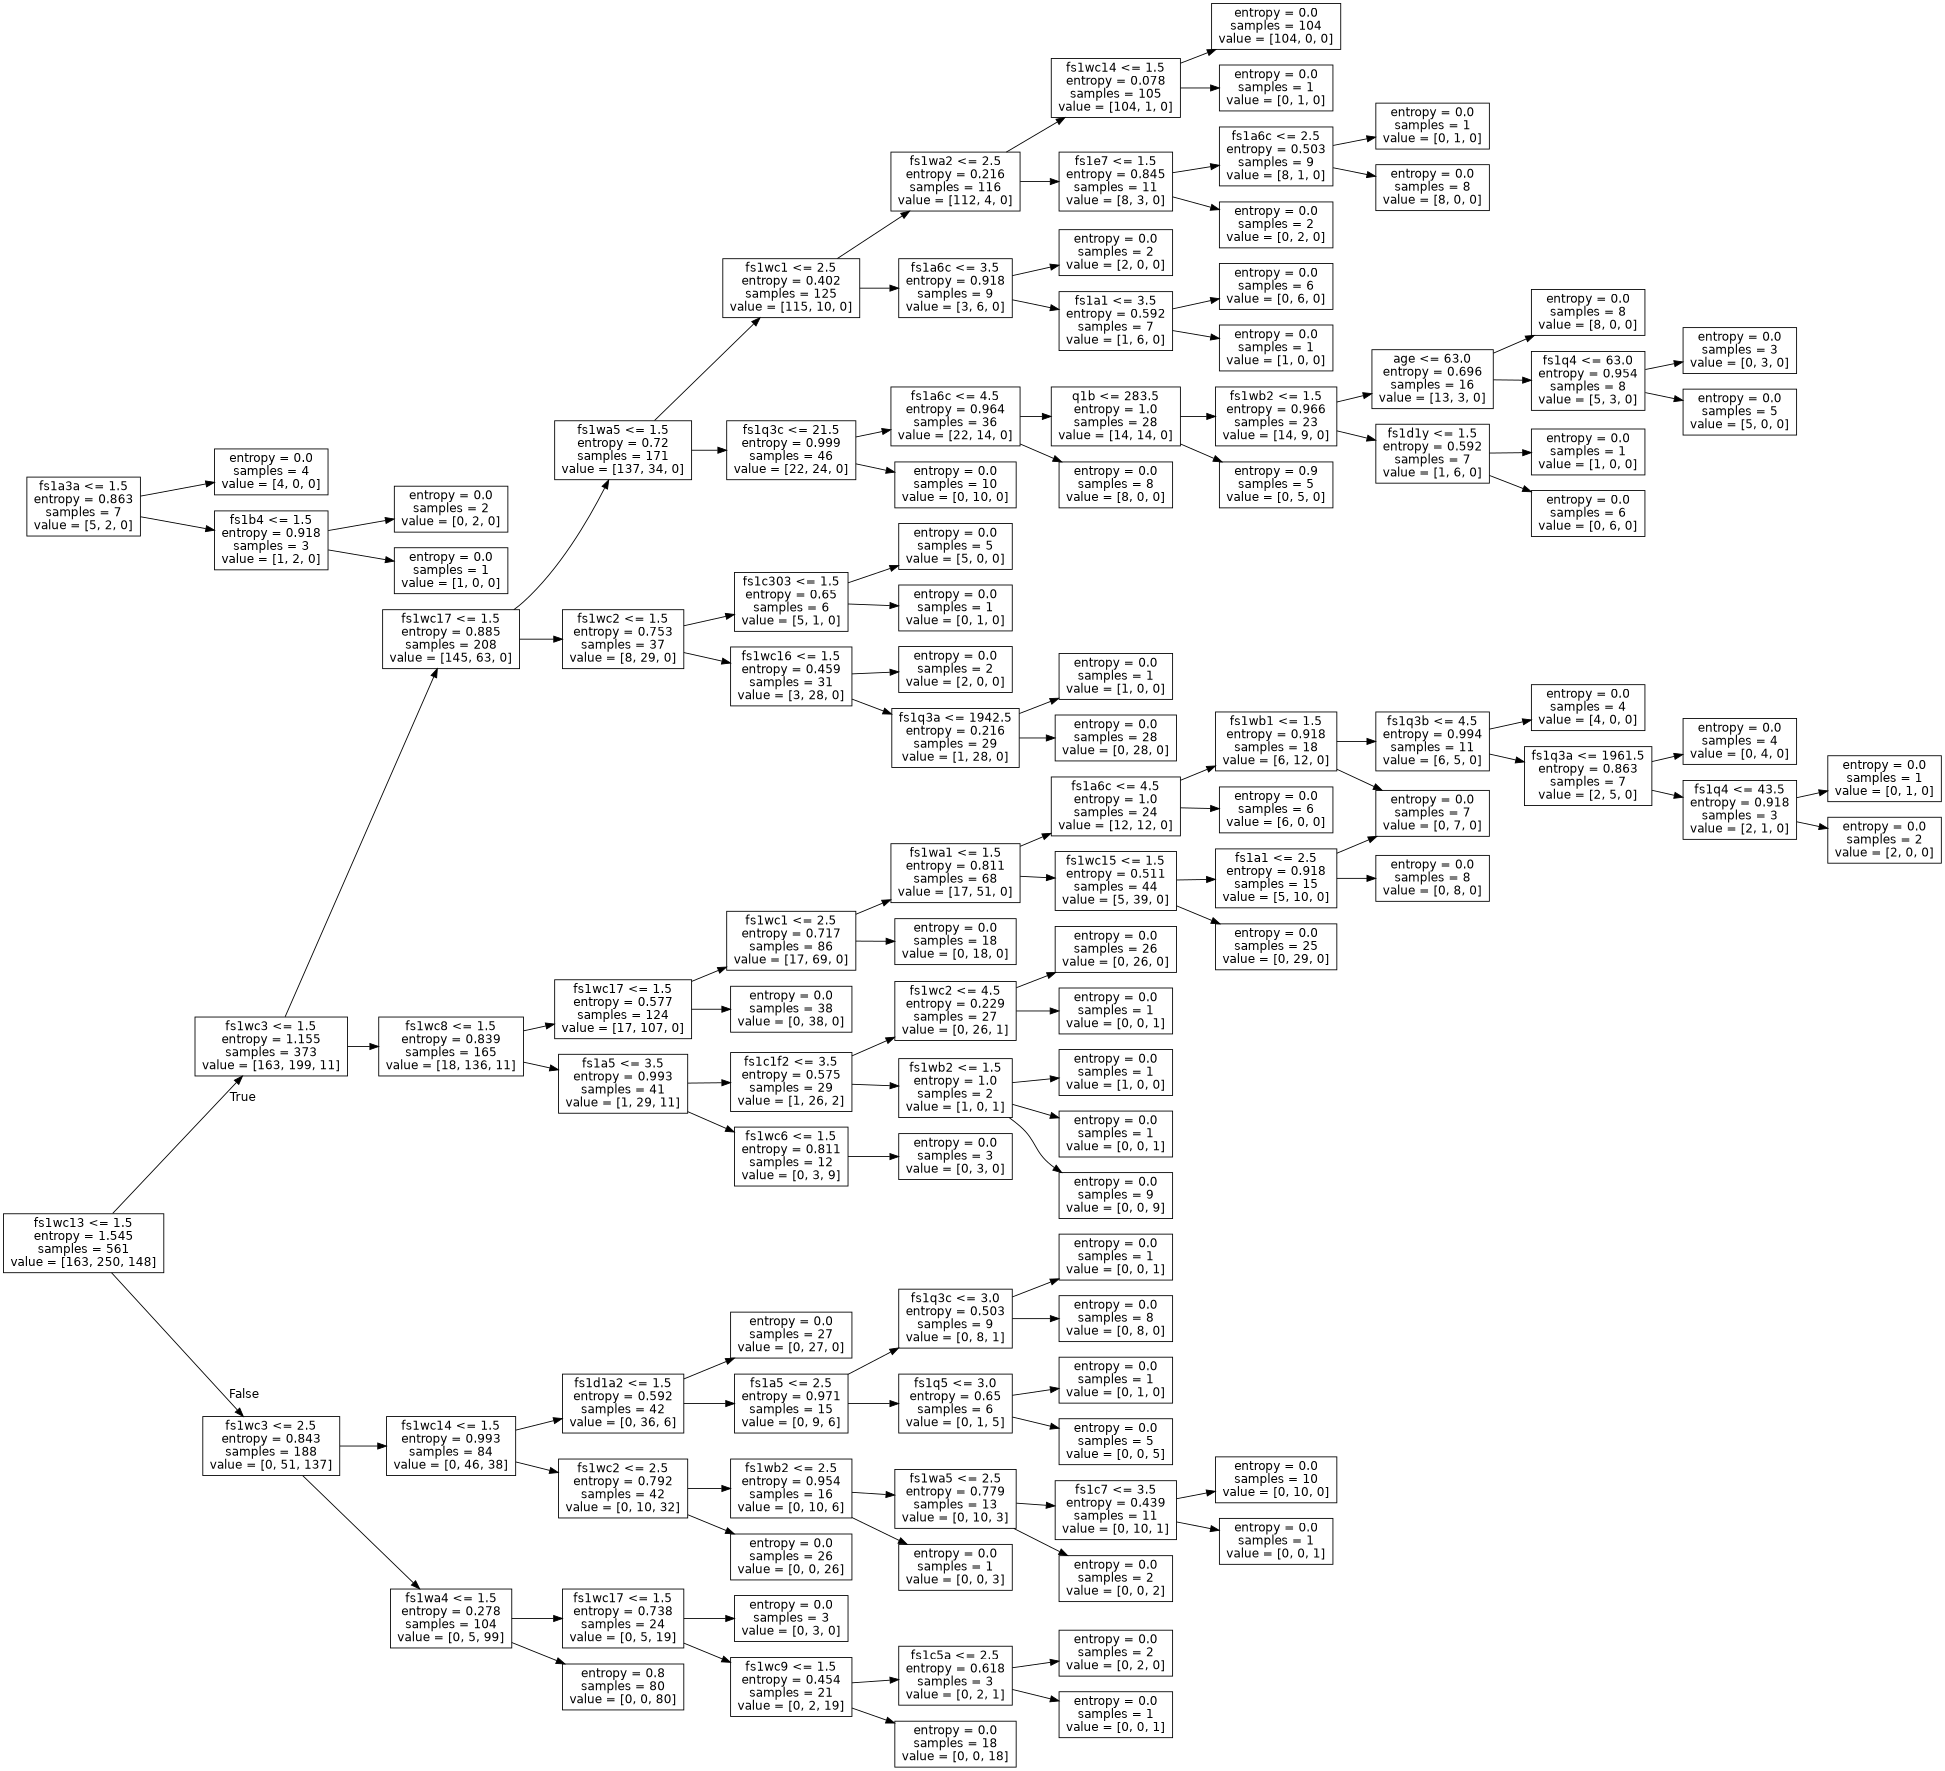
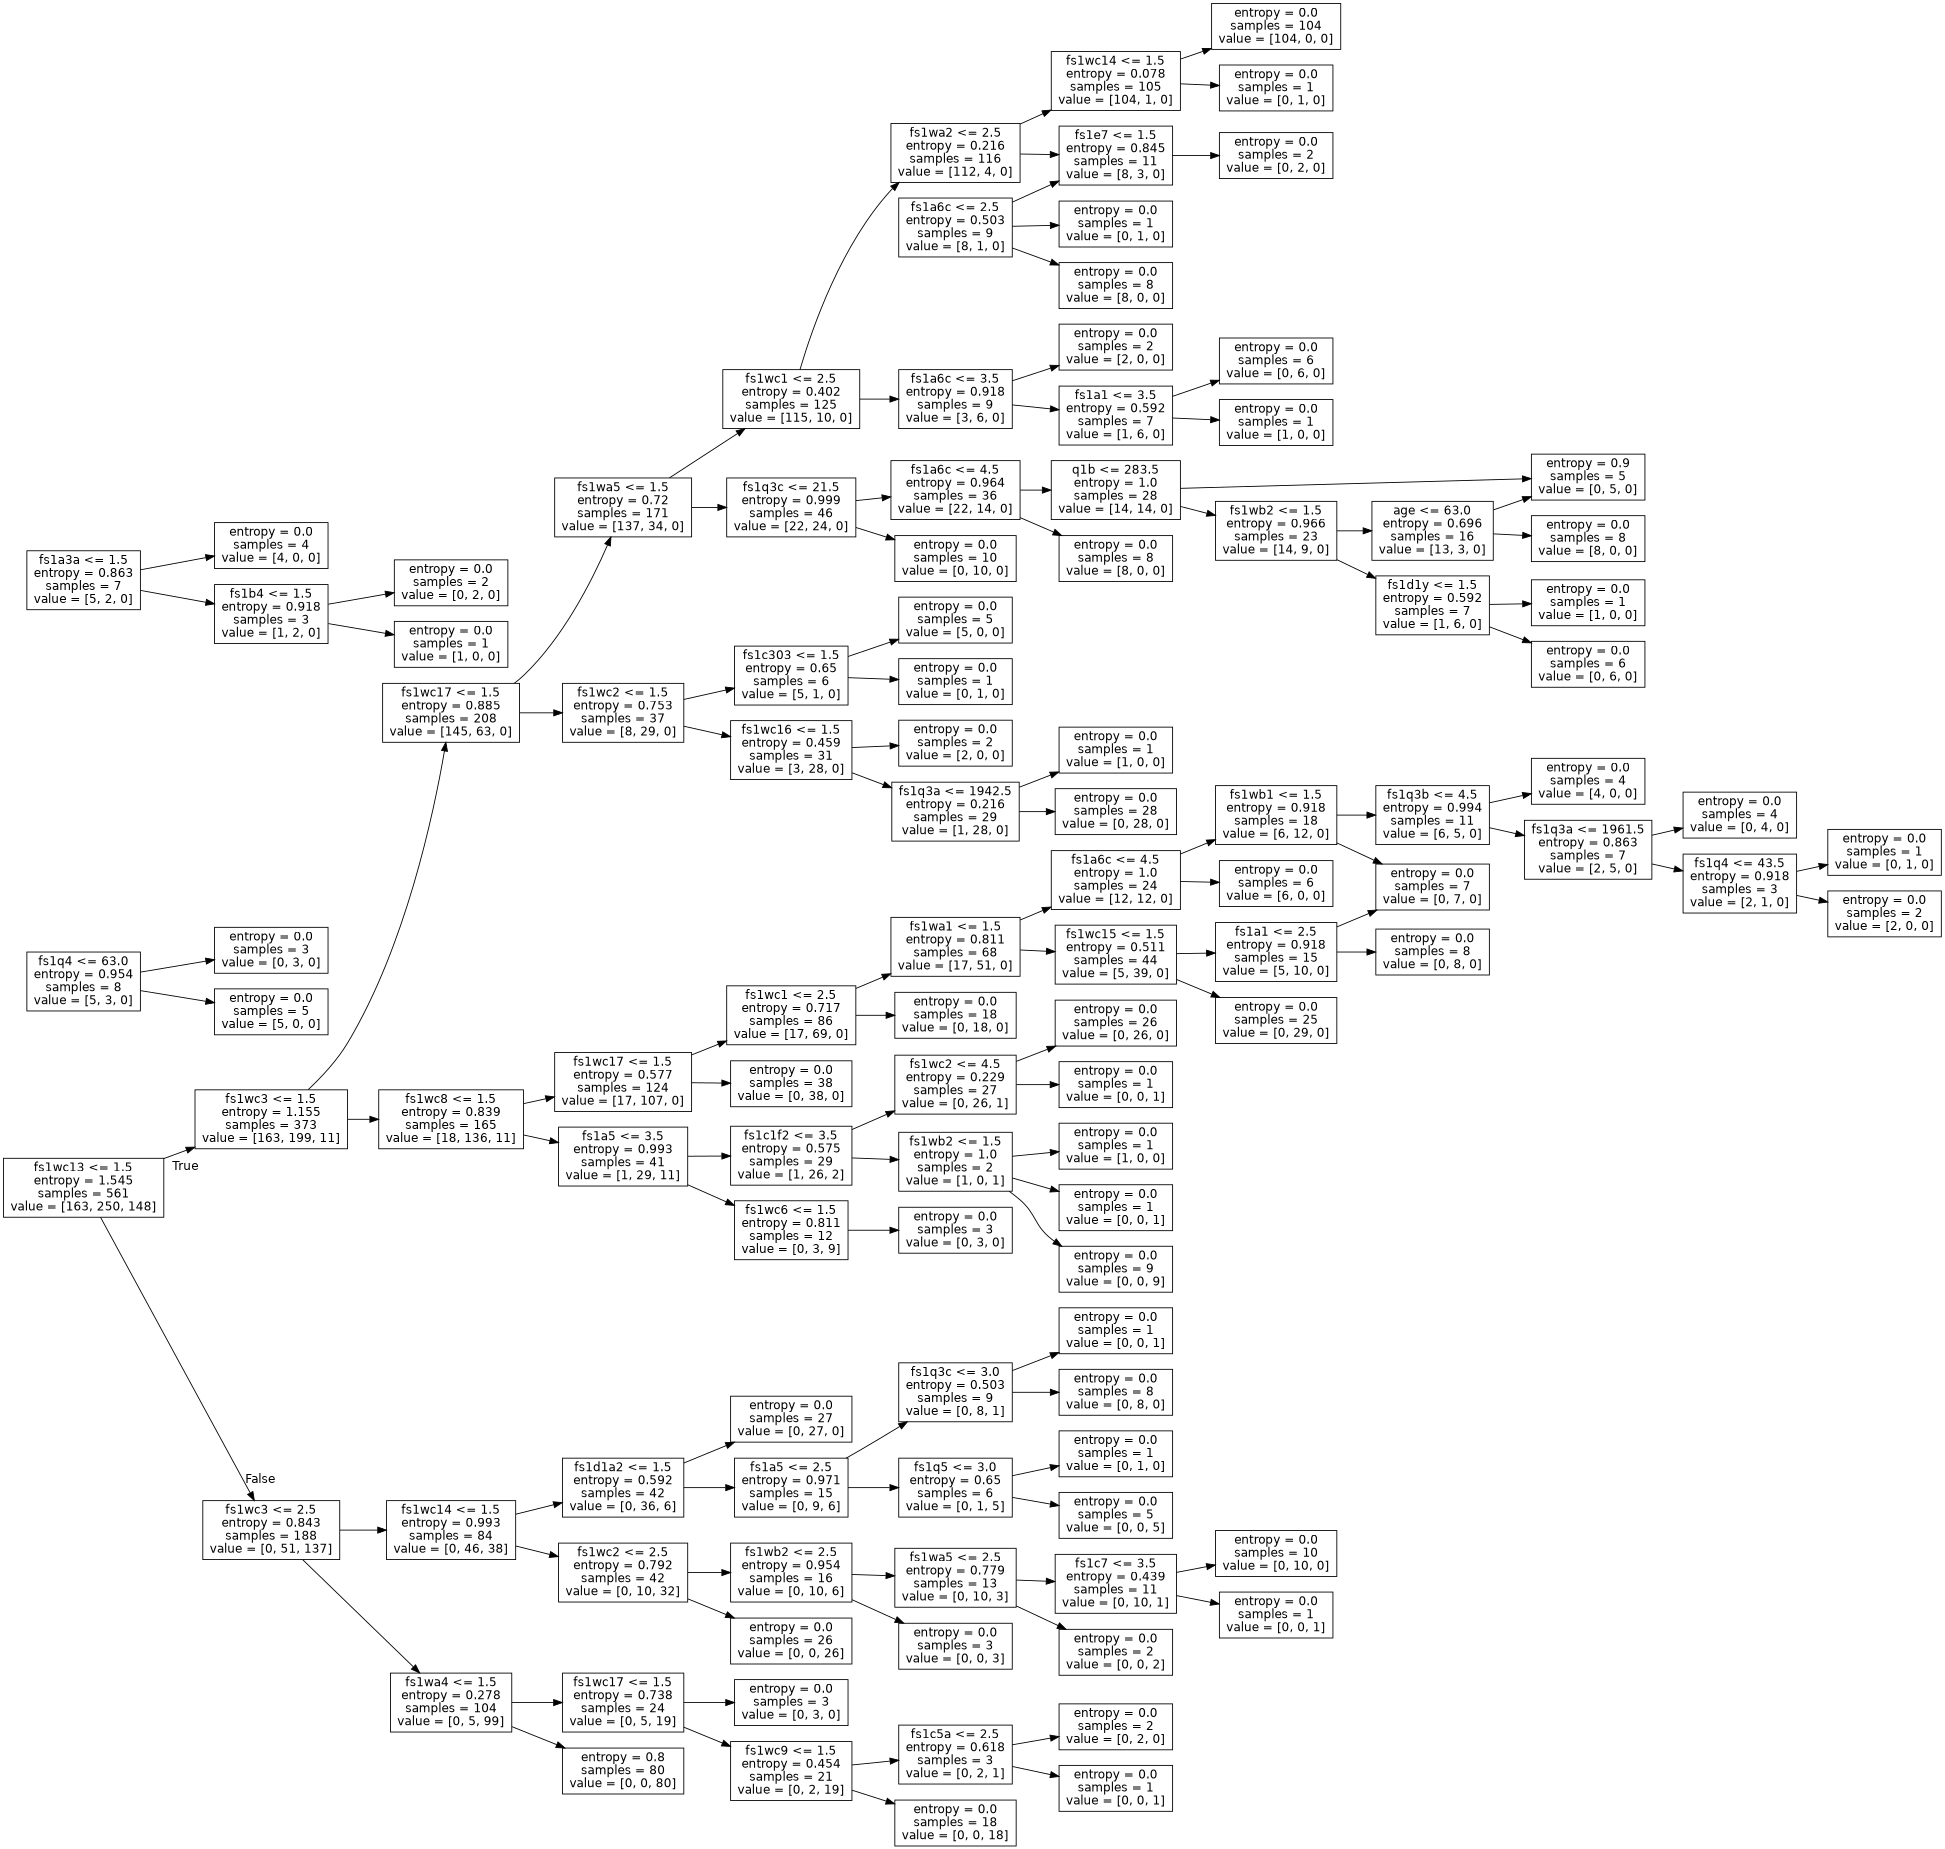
(1192, 170) -> (1032, 193)
(1508, 380) -> (1508, 505)
(956, 1567) -> (956, 1646)
